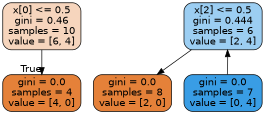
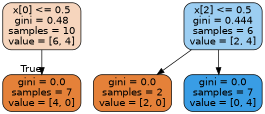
(42, 26) -> (42, 26)
(228, 66) -> (218, 59)
(42, 93) -> (42, 93)
(132, 93) -> (132, 93)
